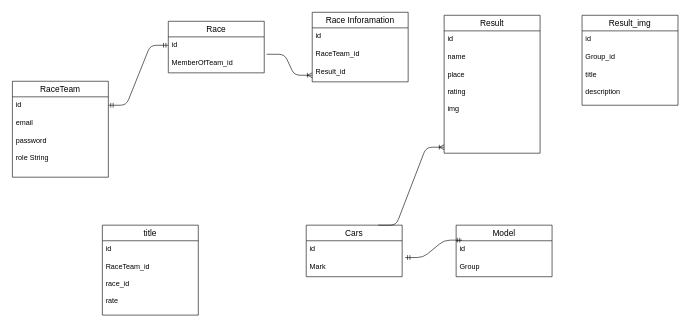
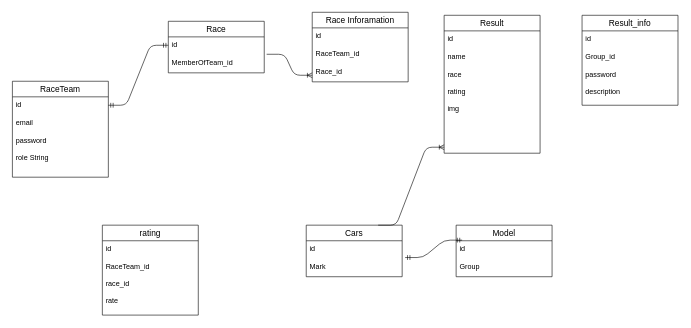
(630, 24) -> (630, 24)
(332, 72) -> (329, 72)
(457, 75) -> (456, 75)
(594, 75) -> (602, 75)
(150, 234) -> (150, 234)
